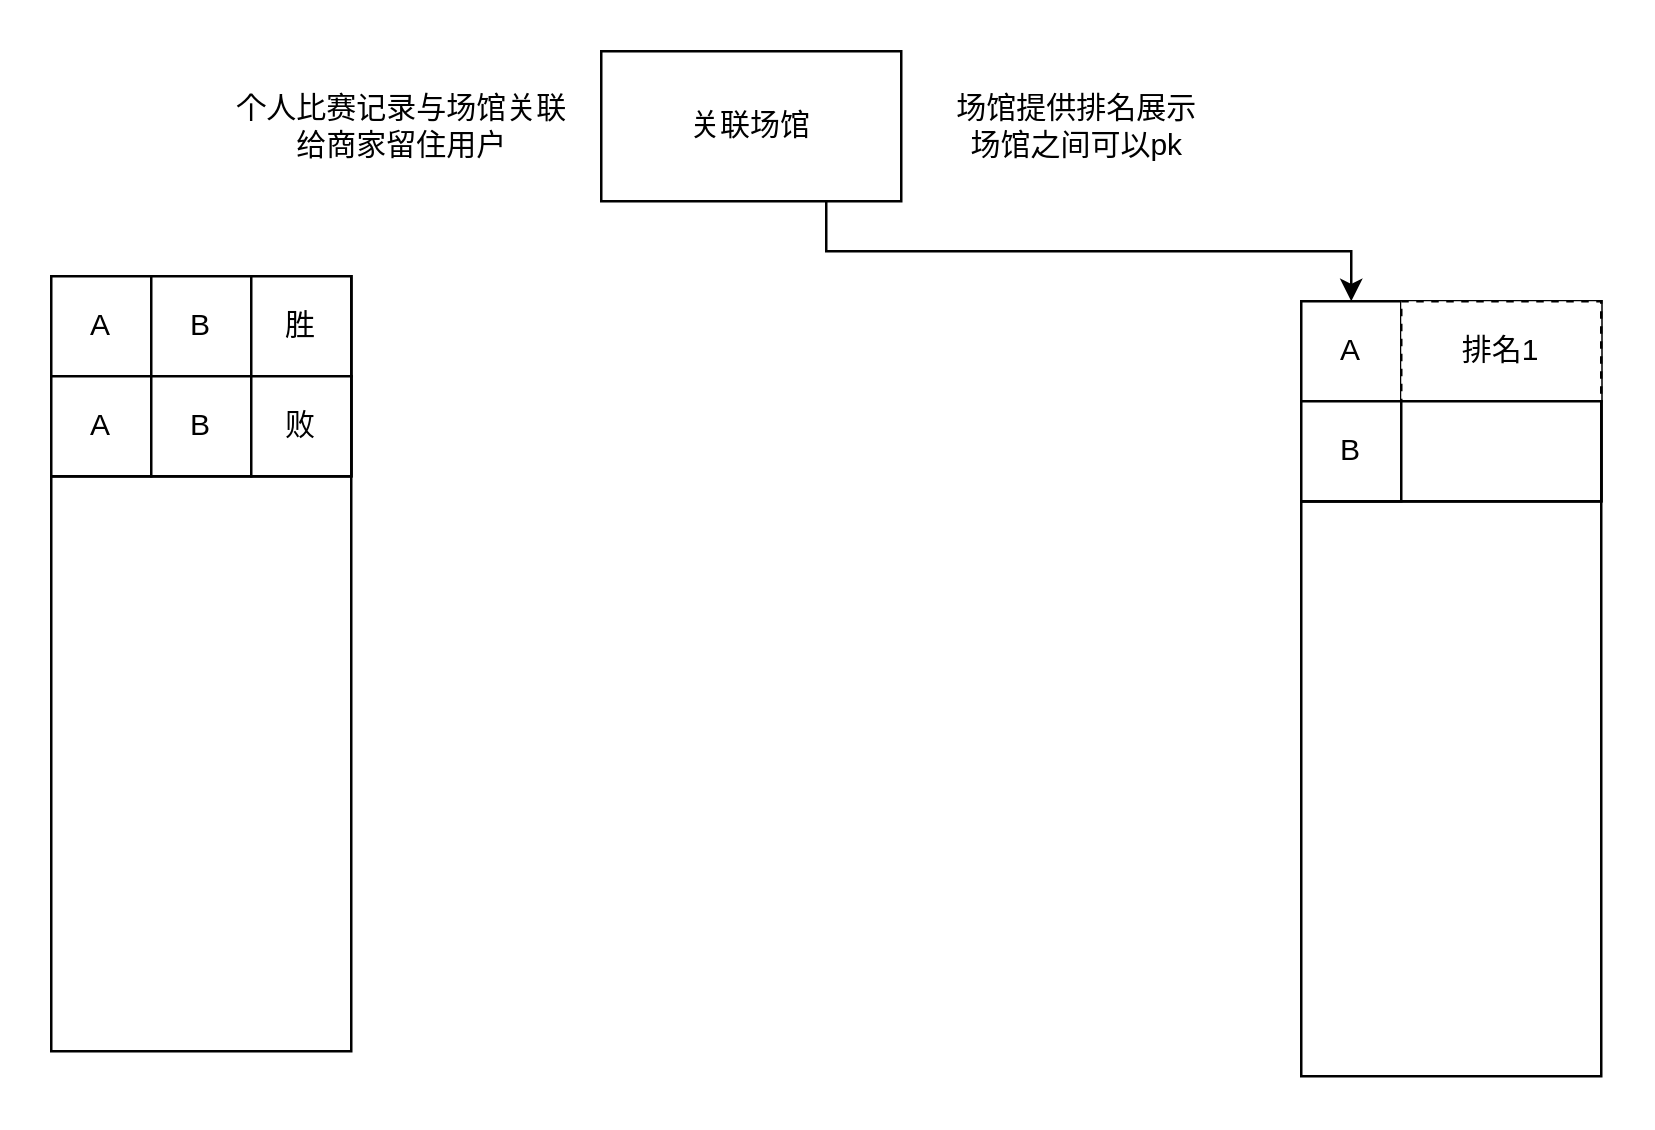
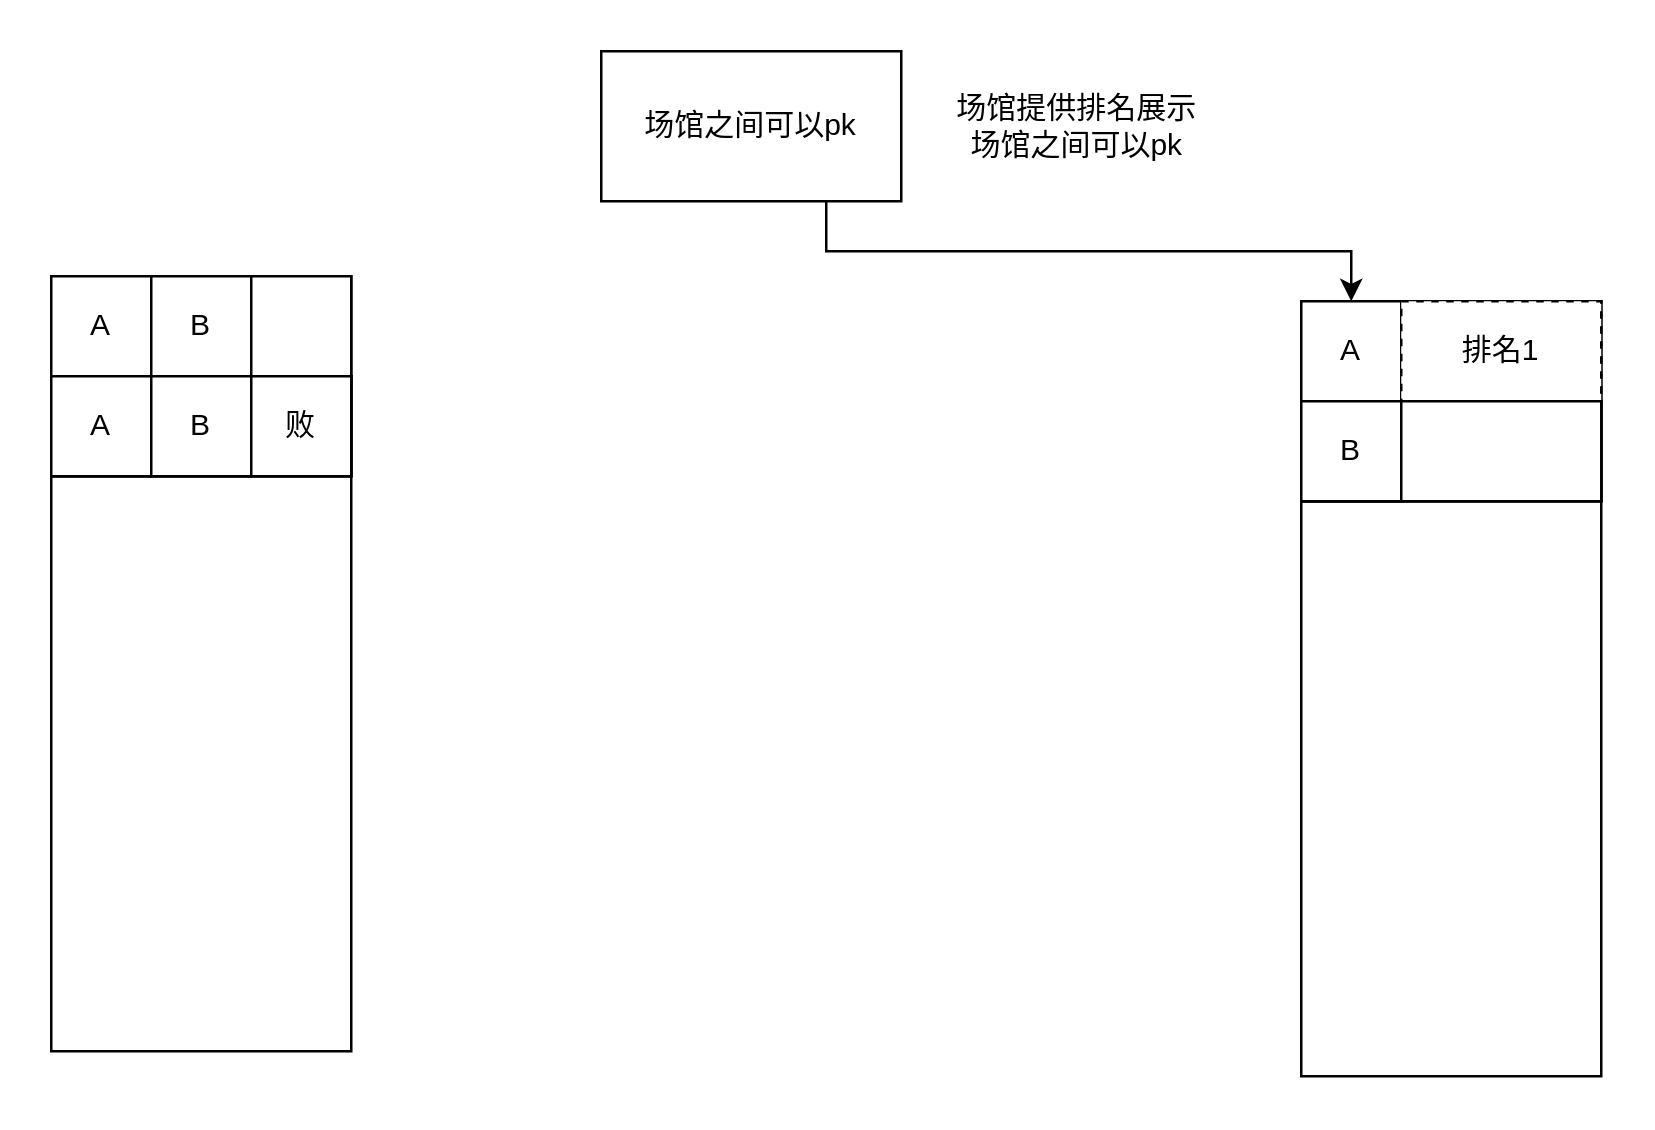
(401, 126) -> none
(751, 126) -> (751, 126)
(301, 326) -> none
